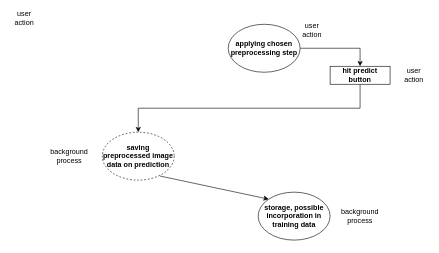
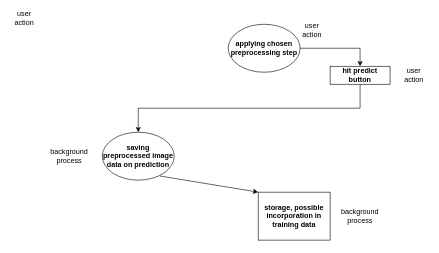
(138, 156) -> (138, 156)
(294, 216) -> (294, 216)
